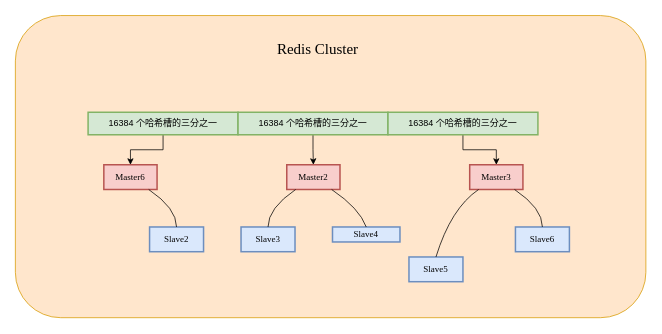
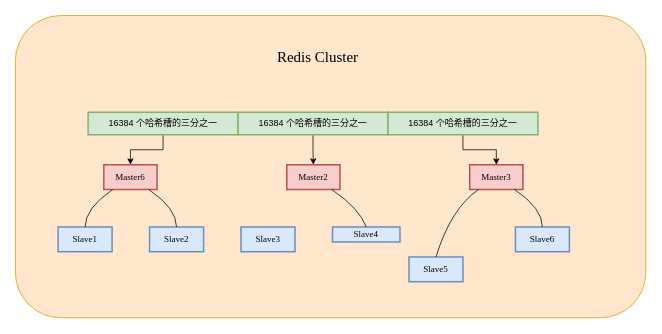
(318, 48) -> (318, 56)
none -> (96, 204)
(279, 204) -> none
none -> (85, 239)
